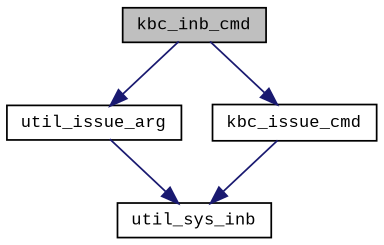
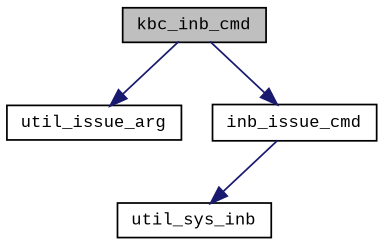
(295, 123) -> (295, 123)
(138, 165) -> none
